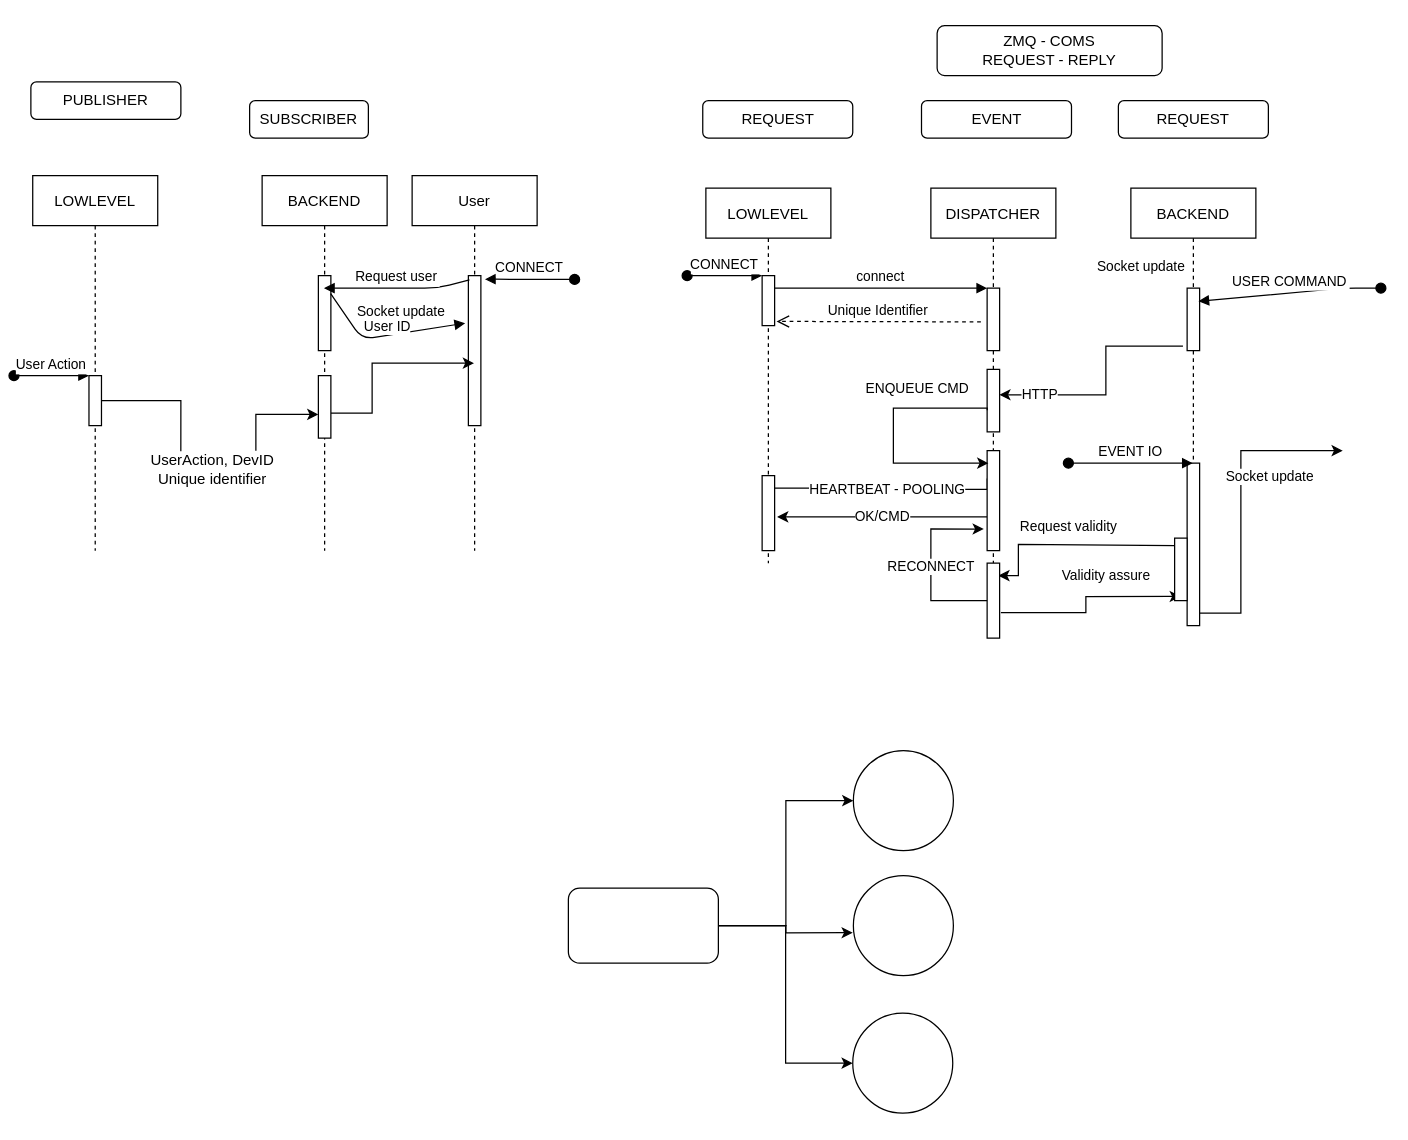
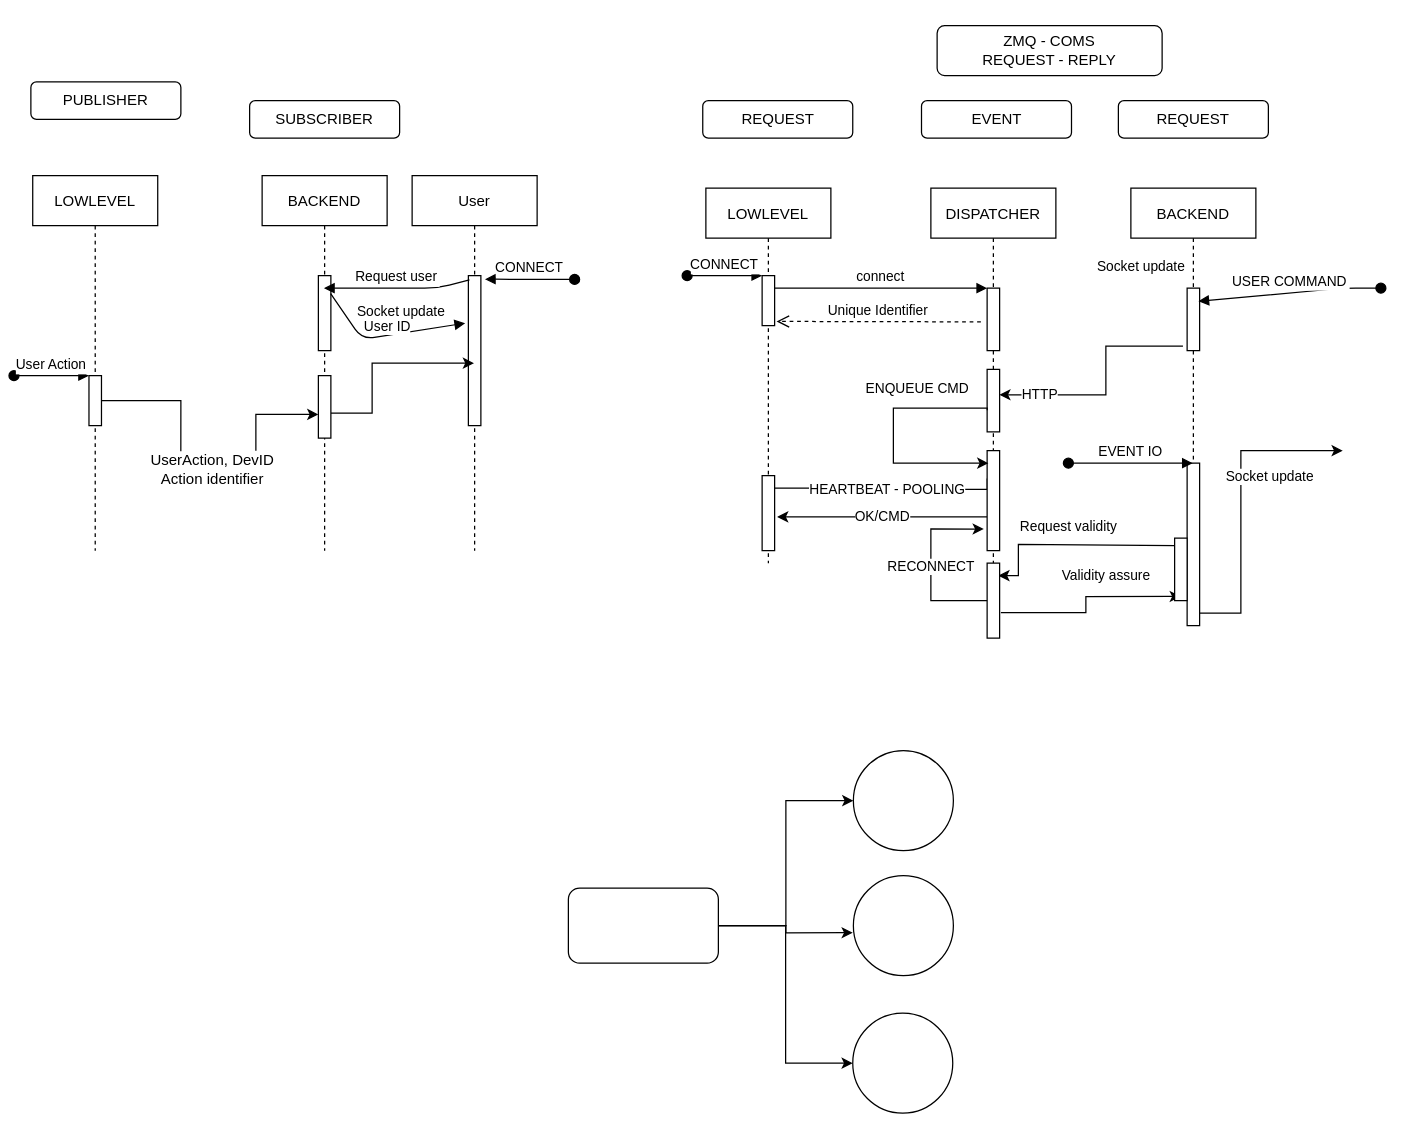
(309, 119) -> (324, 119)
(213, 469) -> (213, 469)
